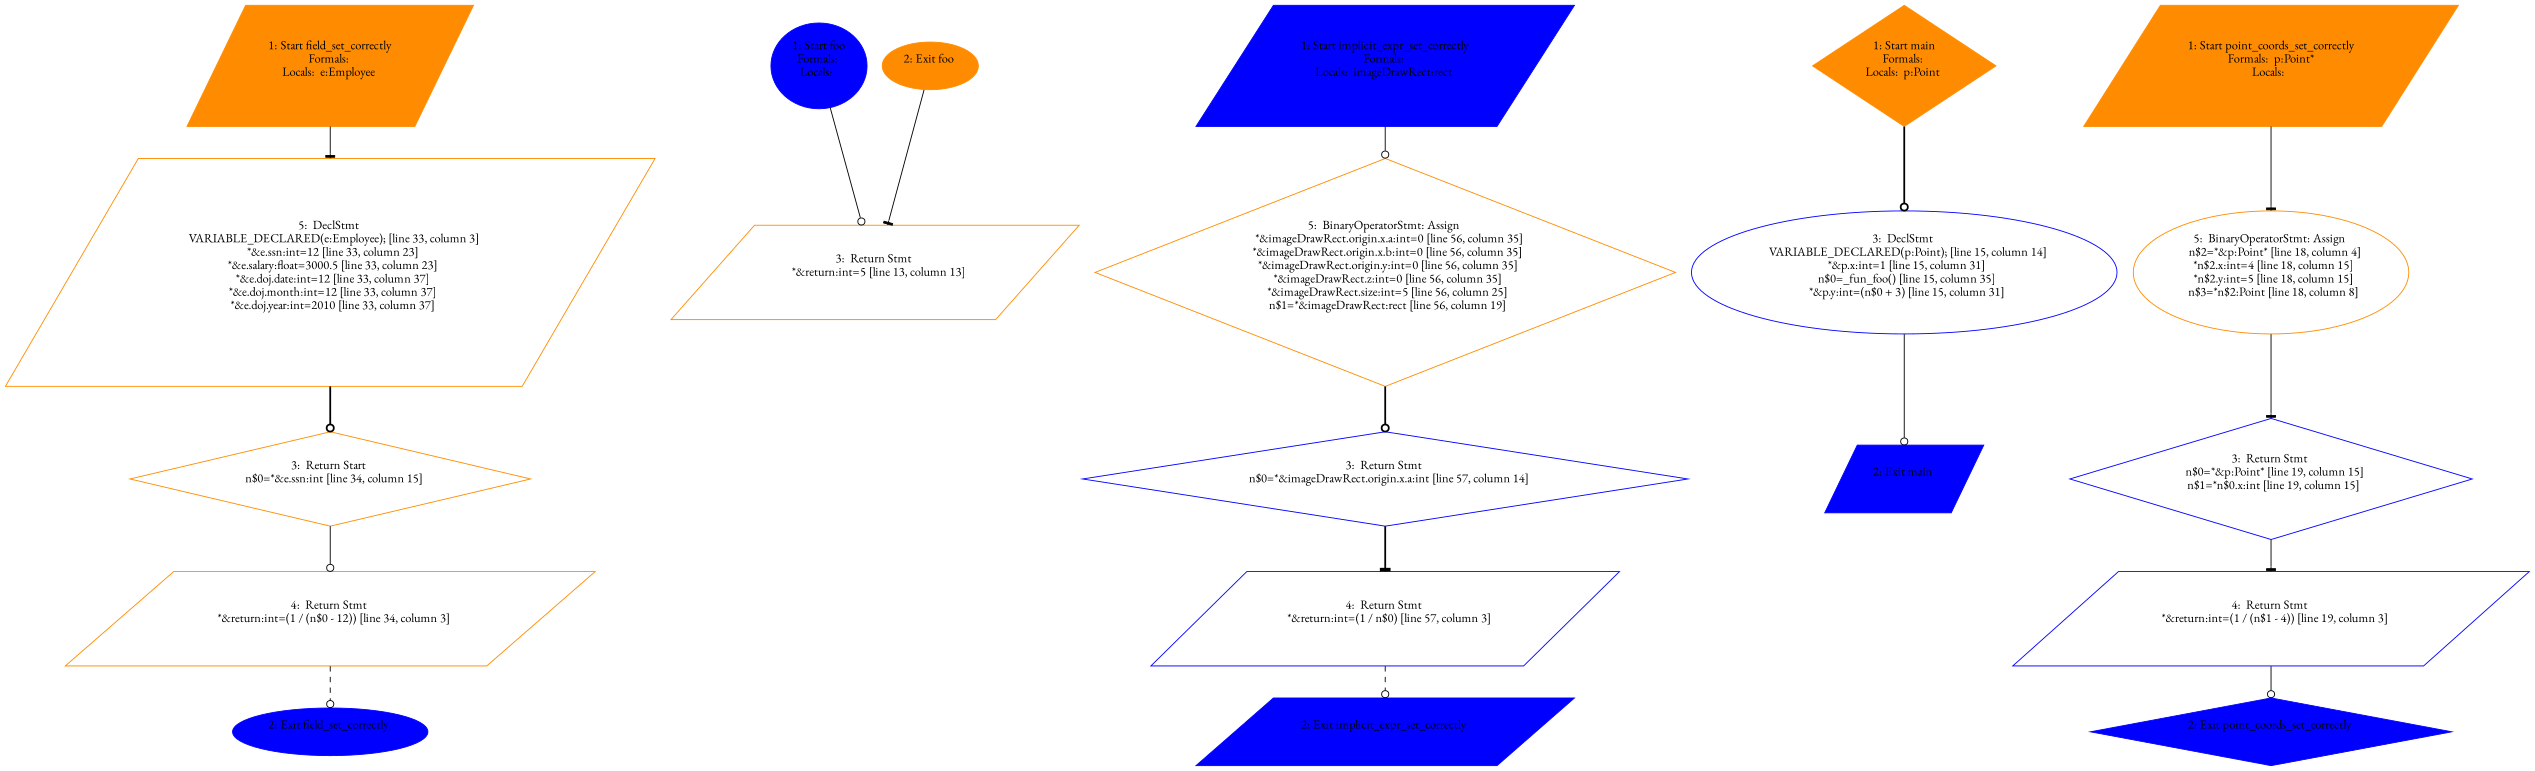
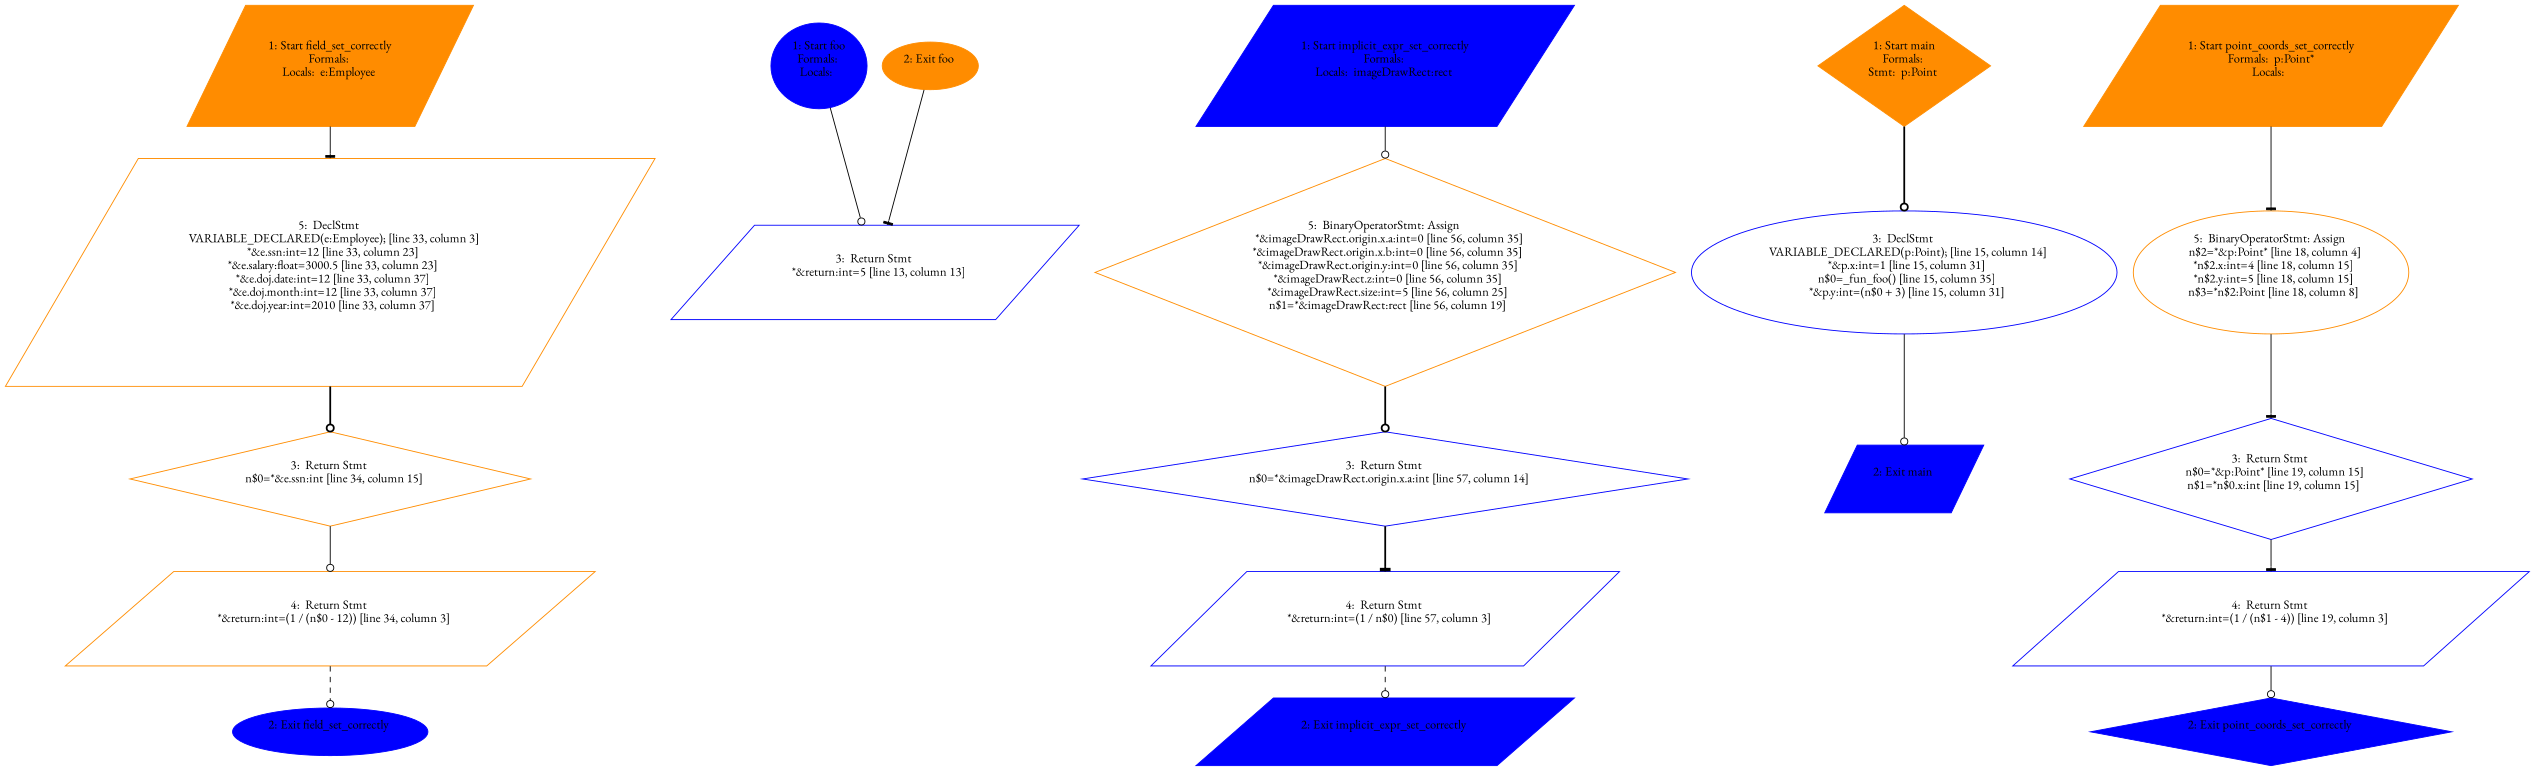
(1904, 66) -> (1904, 66)
(875, 272) -> (875, 272)
(330, 479) -> (330, 479)
